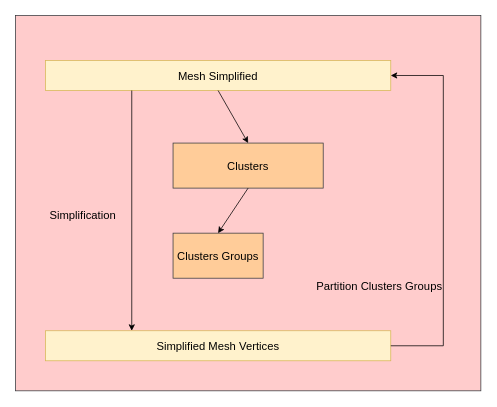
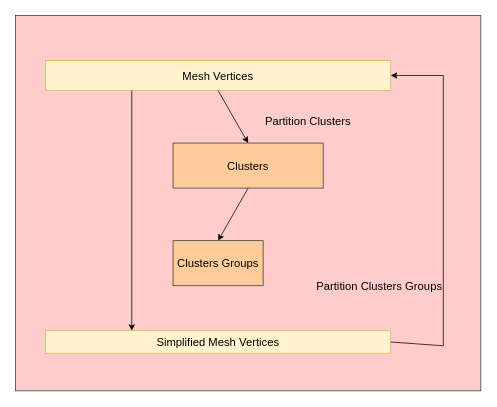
(218, 75) -> (218, 75)
none -> (308, 120)
(83, 214) -> none
(218, 255) -> (218, 263)
(218, 345) -> (218, 342)
